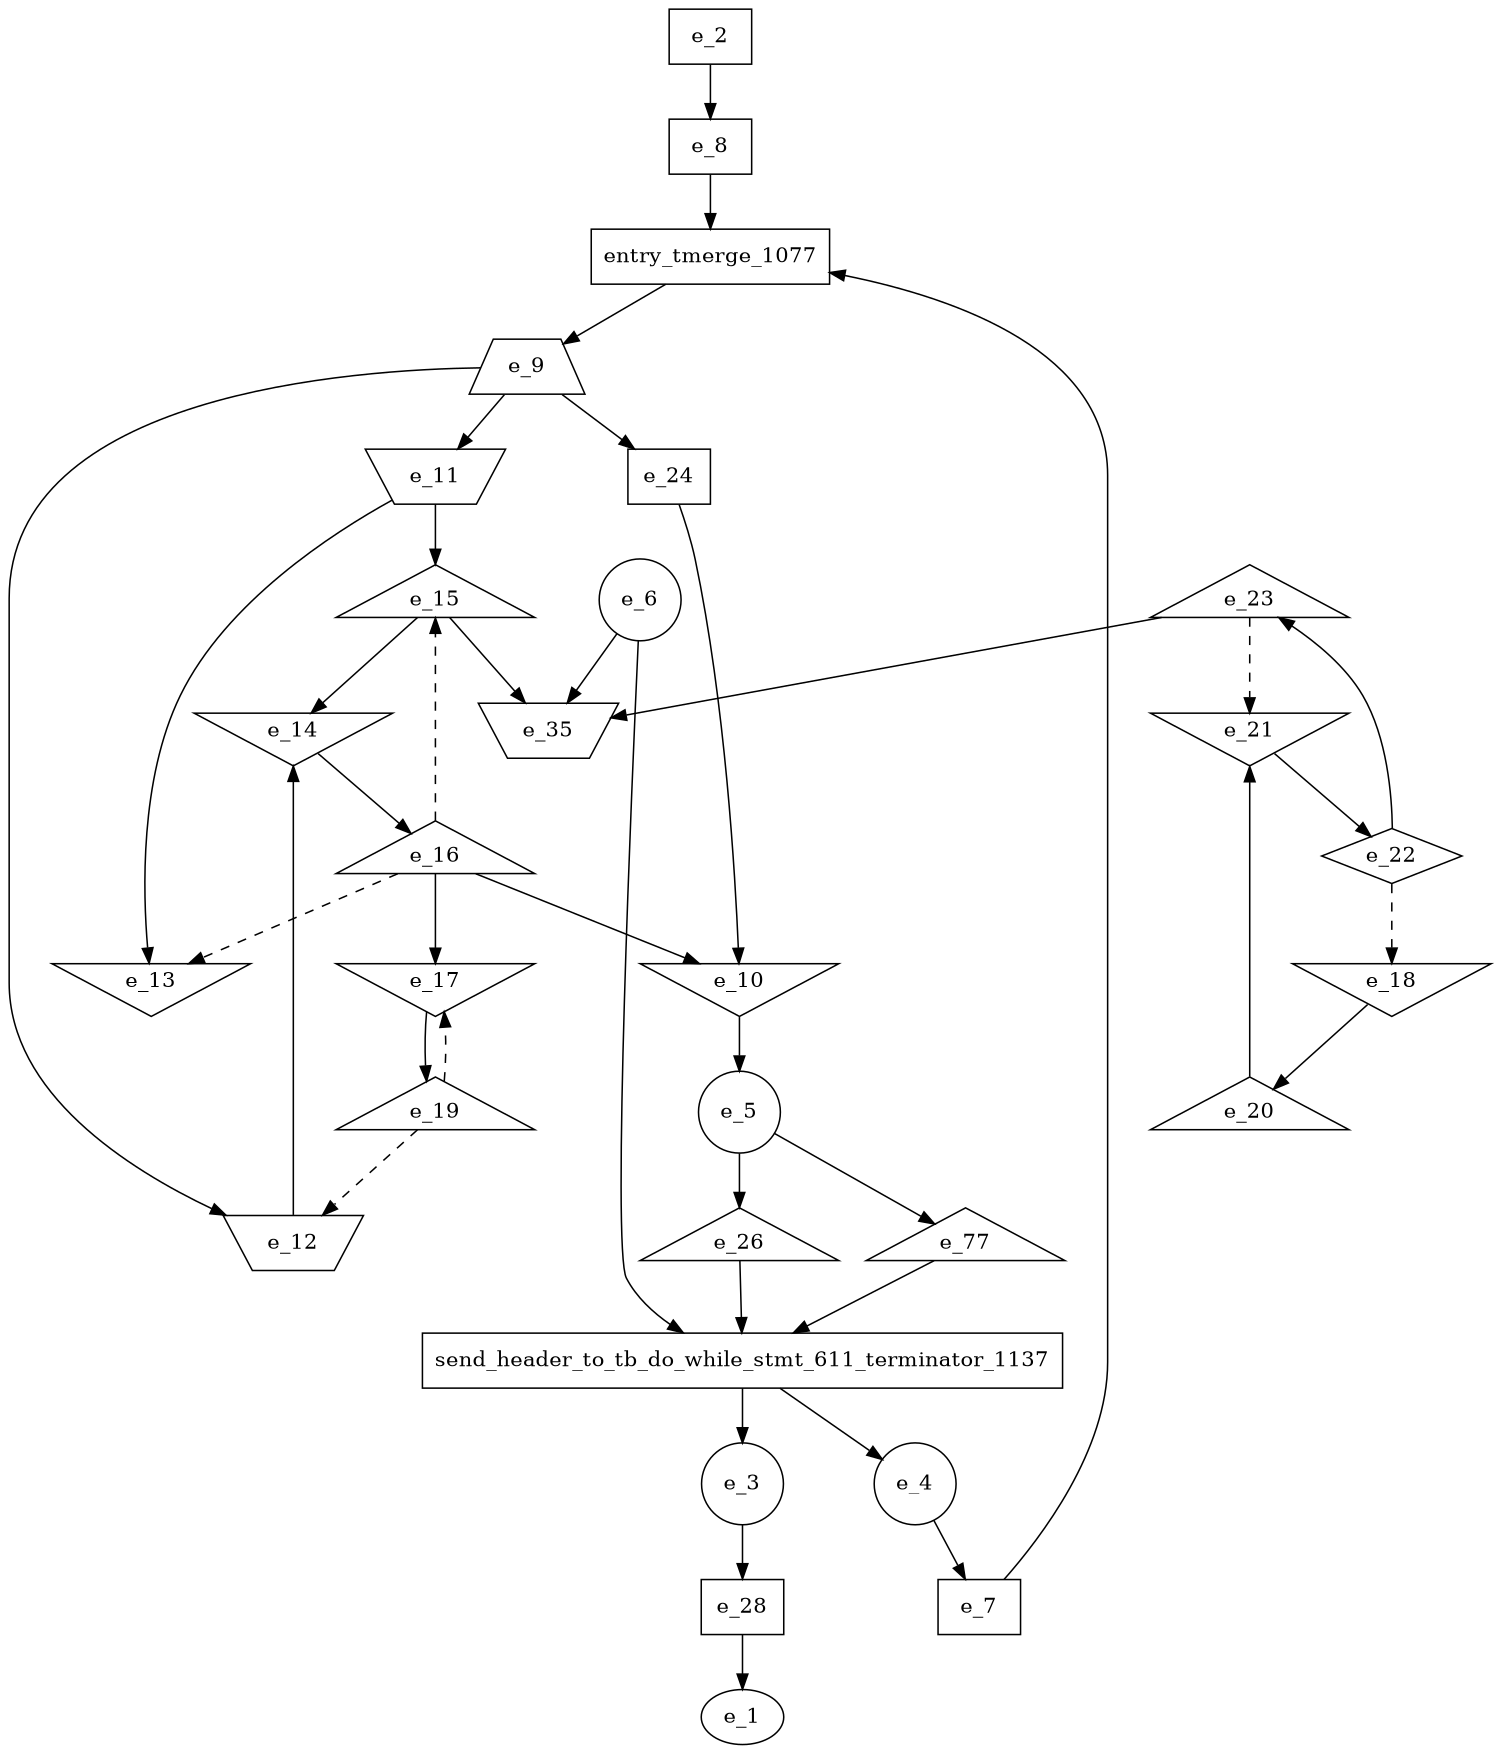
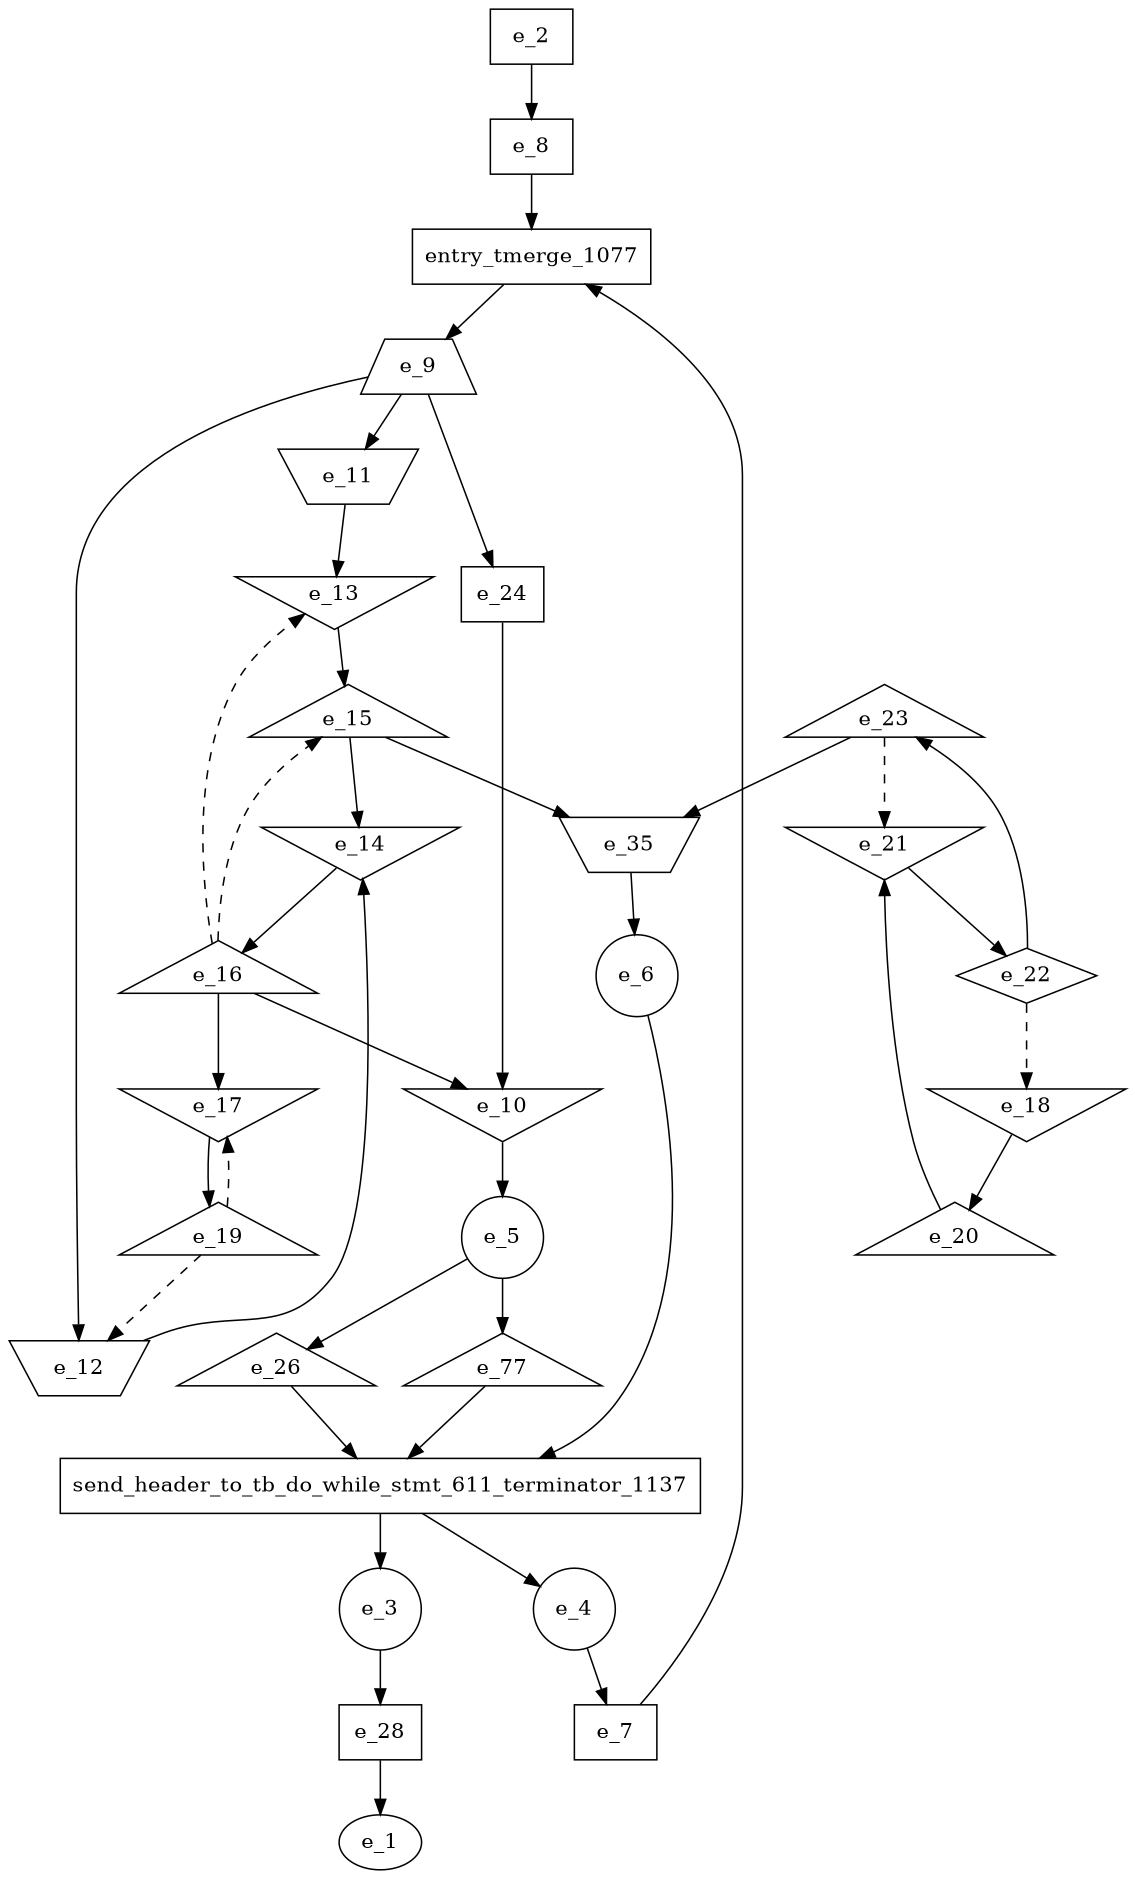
(435, 527) -> (341, 649)
(597, 662) -> (632, 896)
